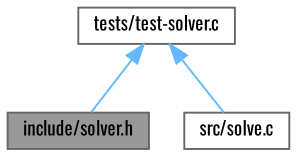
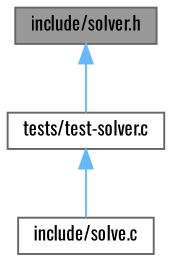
(111, 86) -> (86, 88)
(237, 131) -> (86, 236)
